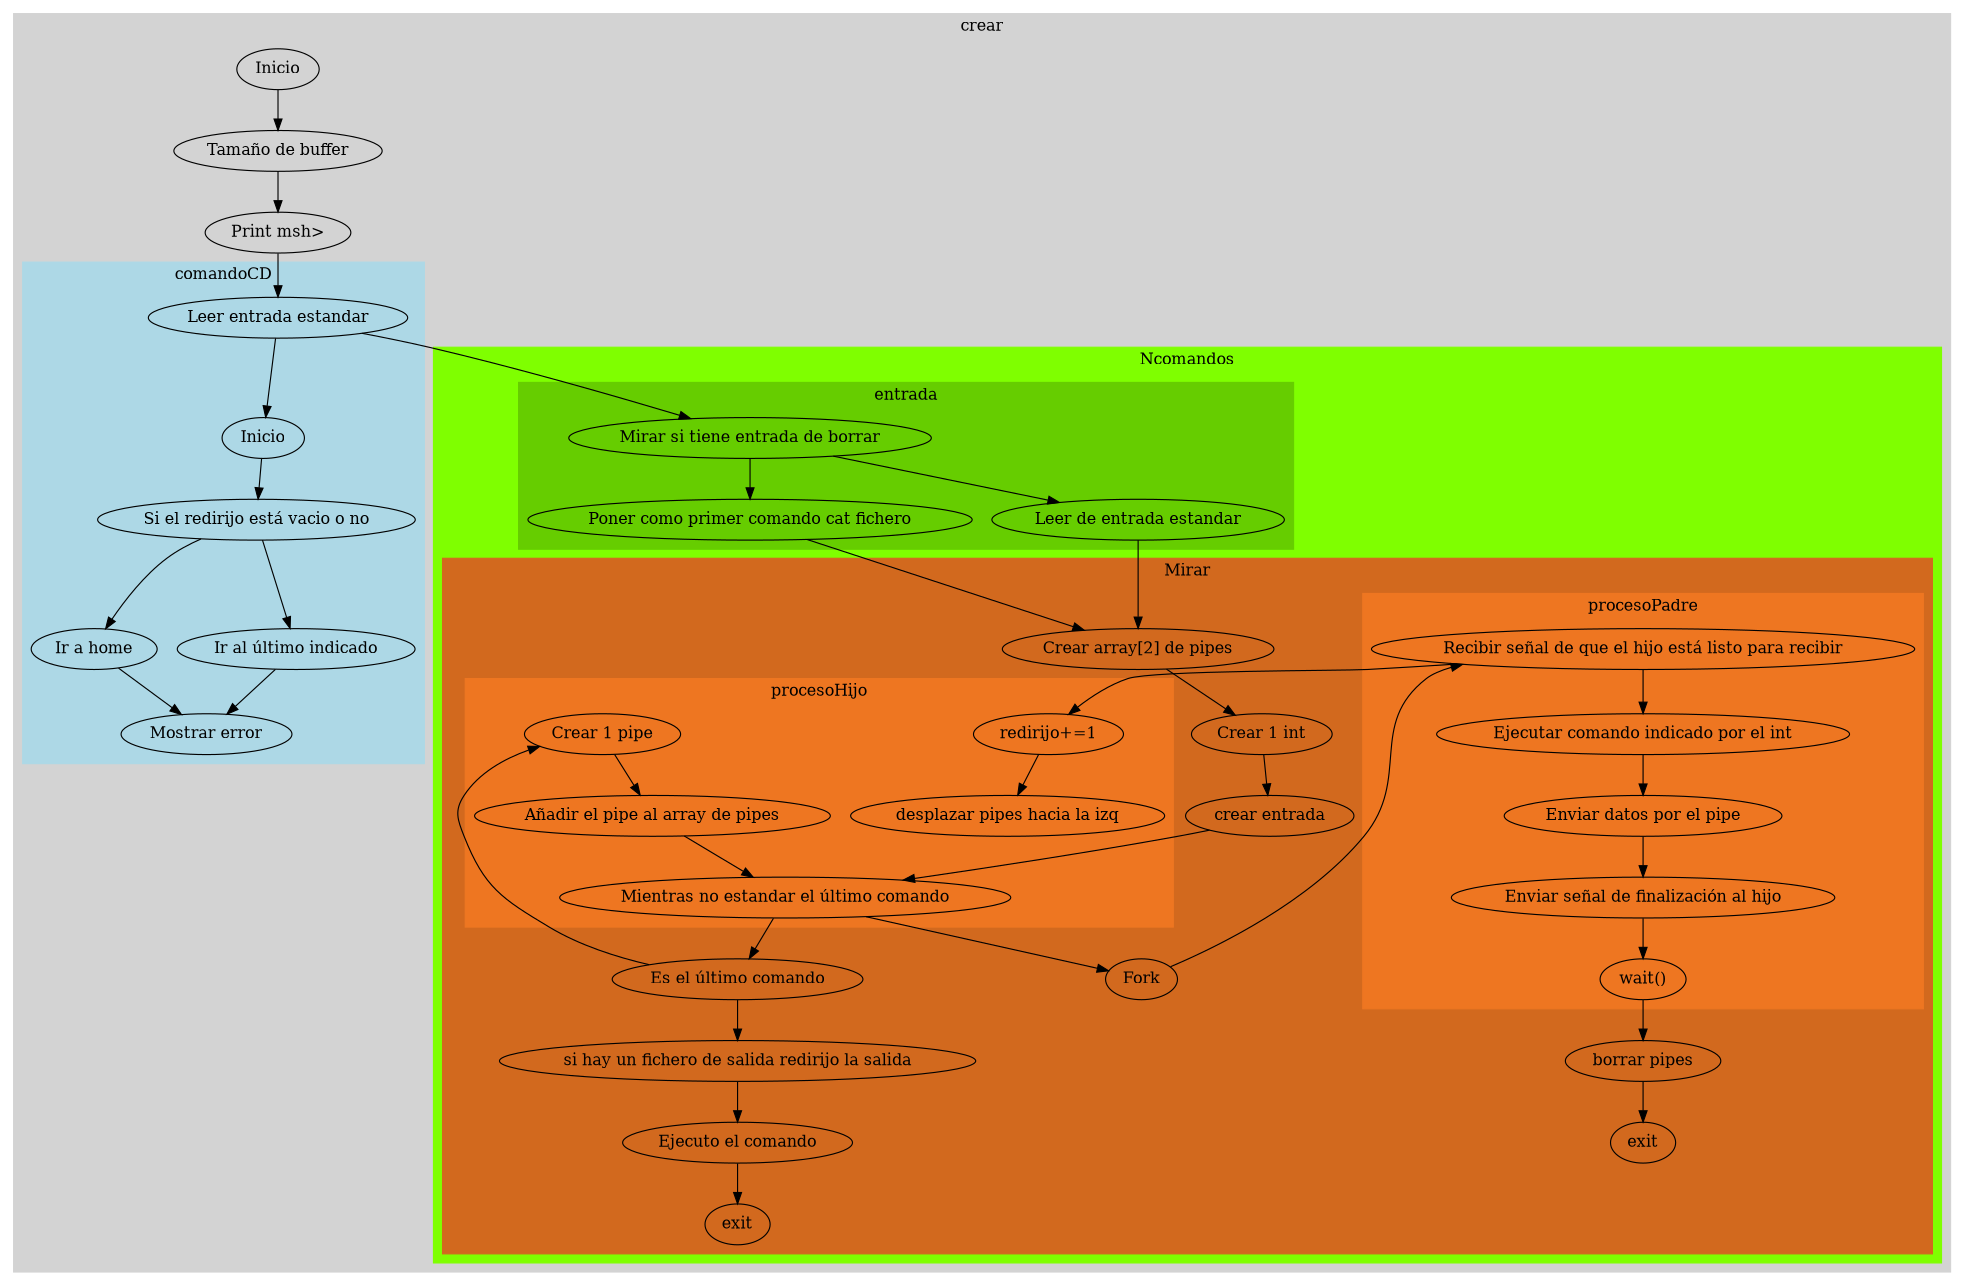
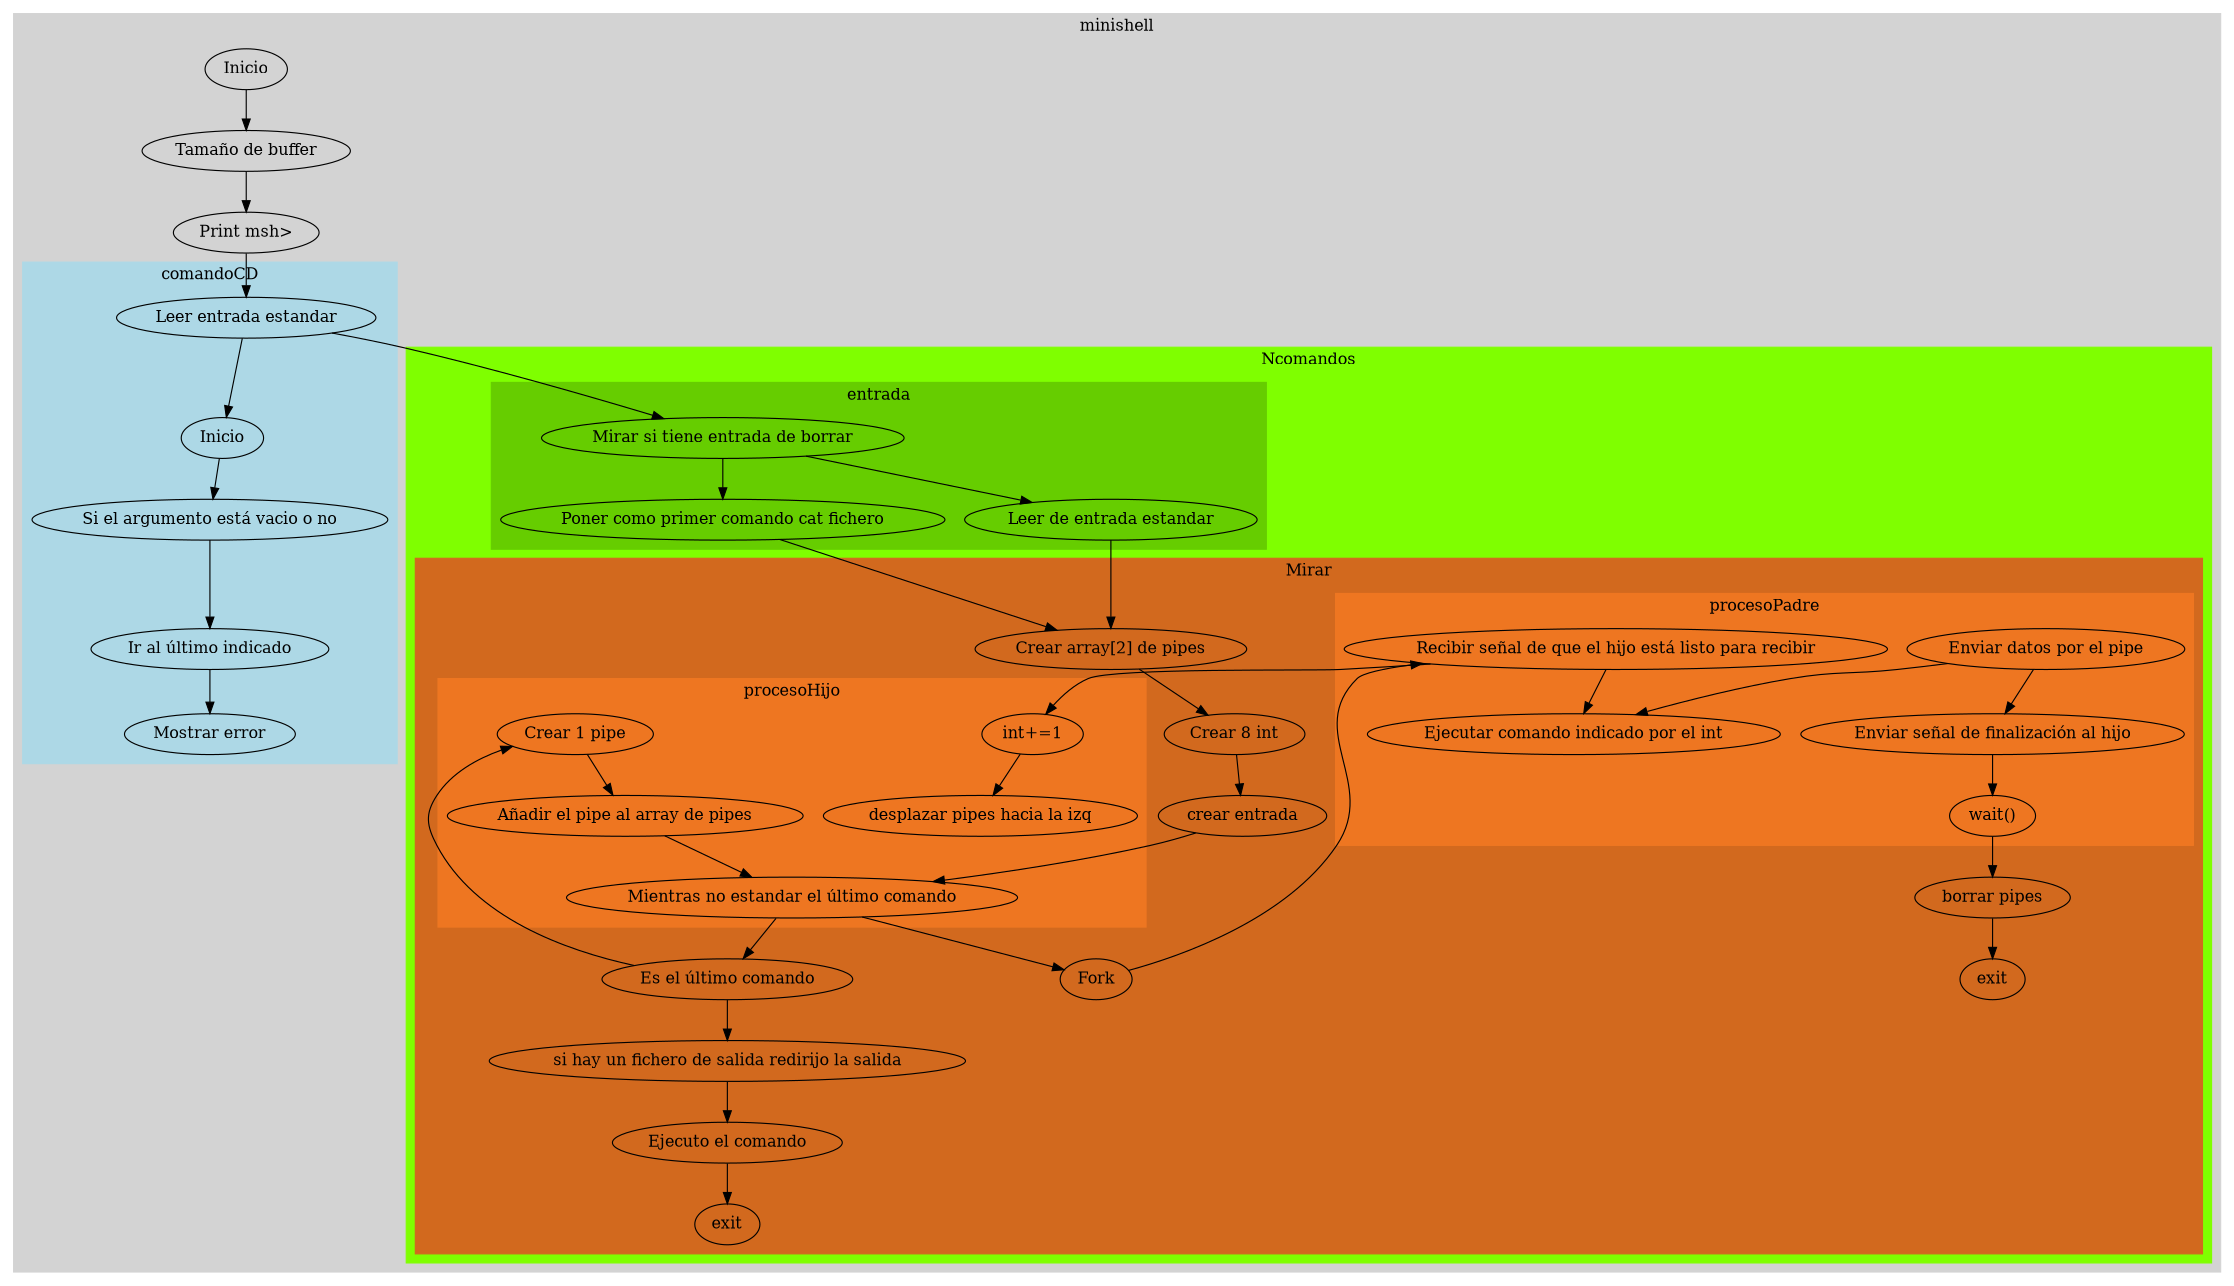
(982, 27) -> (1117, 27)
(256, 520) -> (210, 520)
(94, 649) -> none
(1048, 734) -> (1033, 734)
(1262, 734) -> (1235, 734)
(1643, 769) -> (1796, 678)
